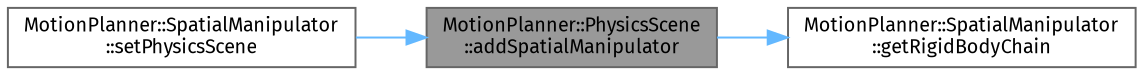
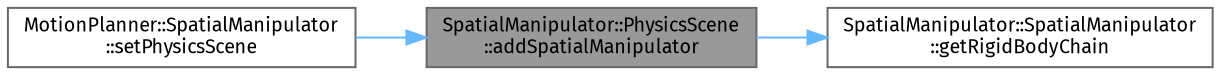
(572, 38) -> (592, 38)
(962, 38) -> (1020, 38)
